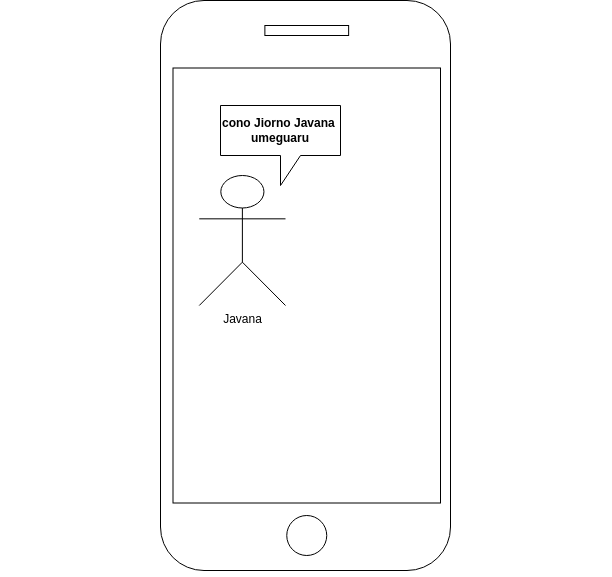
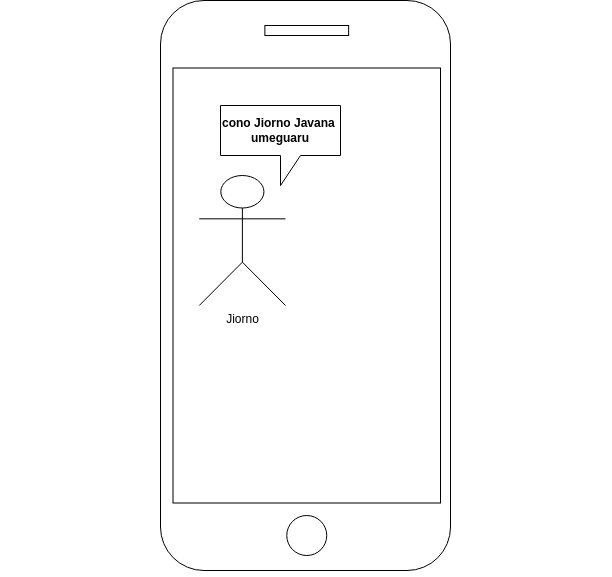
(243, 320) -> (243, 320)
